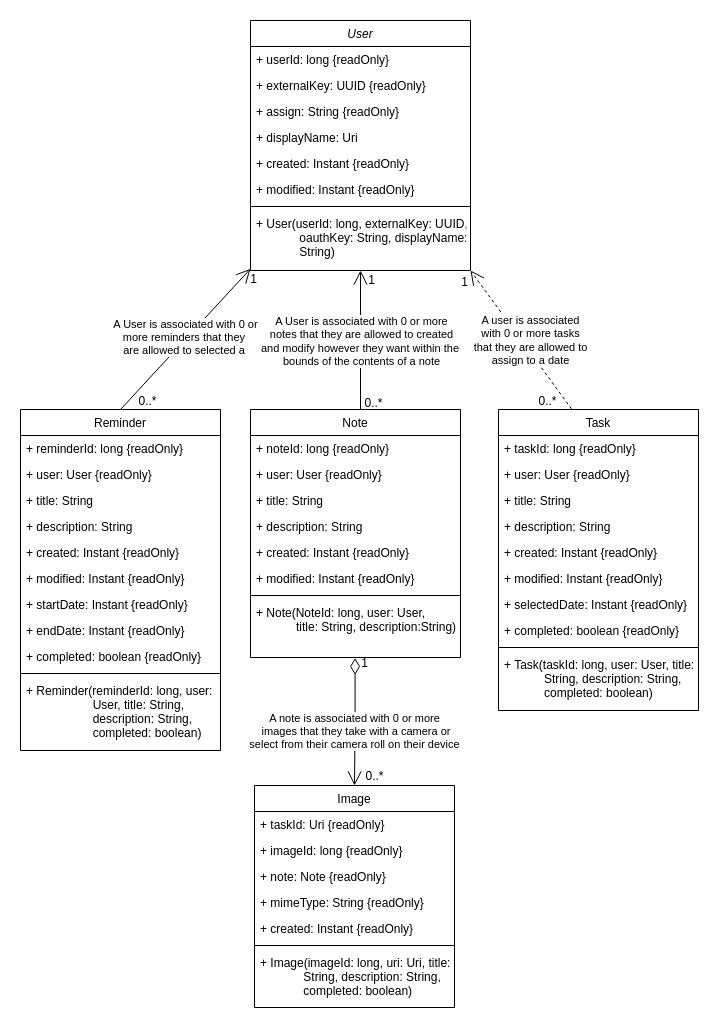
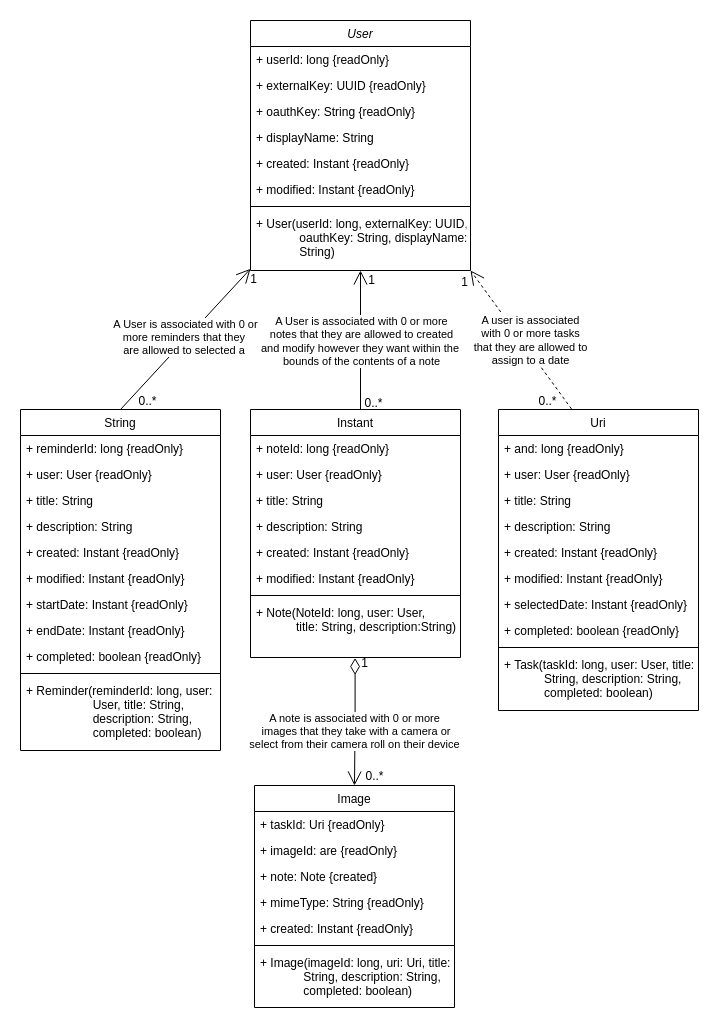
(336, 112) -> (344, 112)
(307, 138) -> (317, 138)
(120, 423) -> (120, 423)
(355, 423) -> (355, 423)
(598, 423) -> (598, 423)
(579, 449) -> (569, 449)
(336, 851) -> (335, 851)
(329, 877) -> (328, 877)
